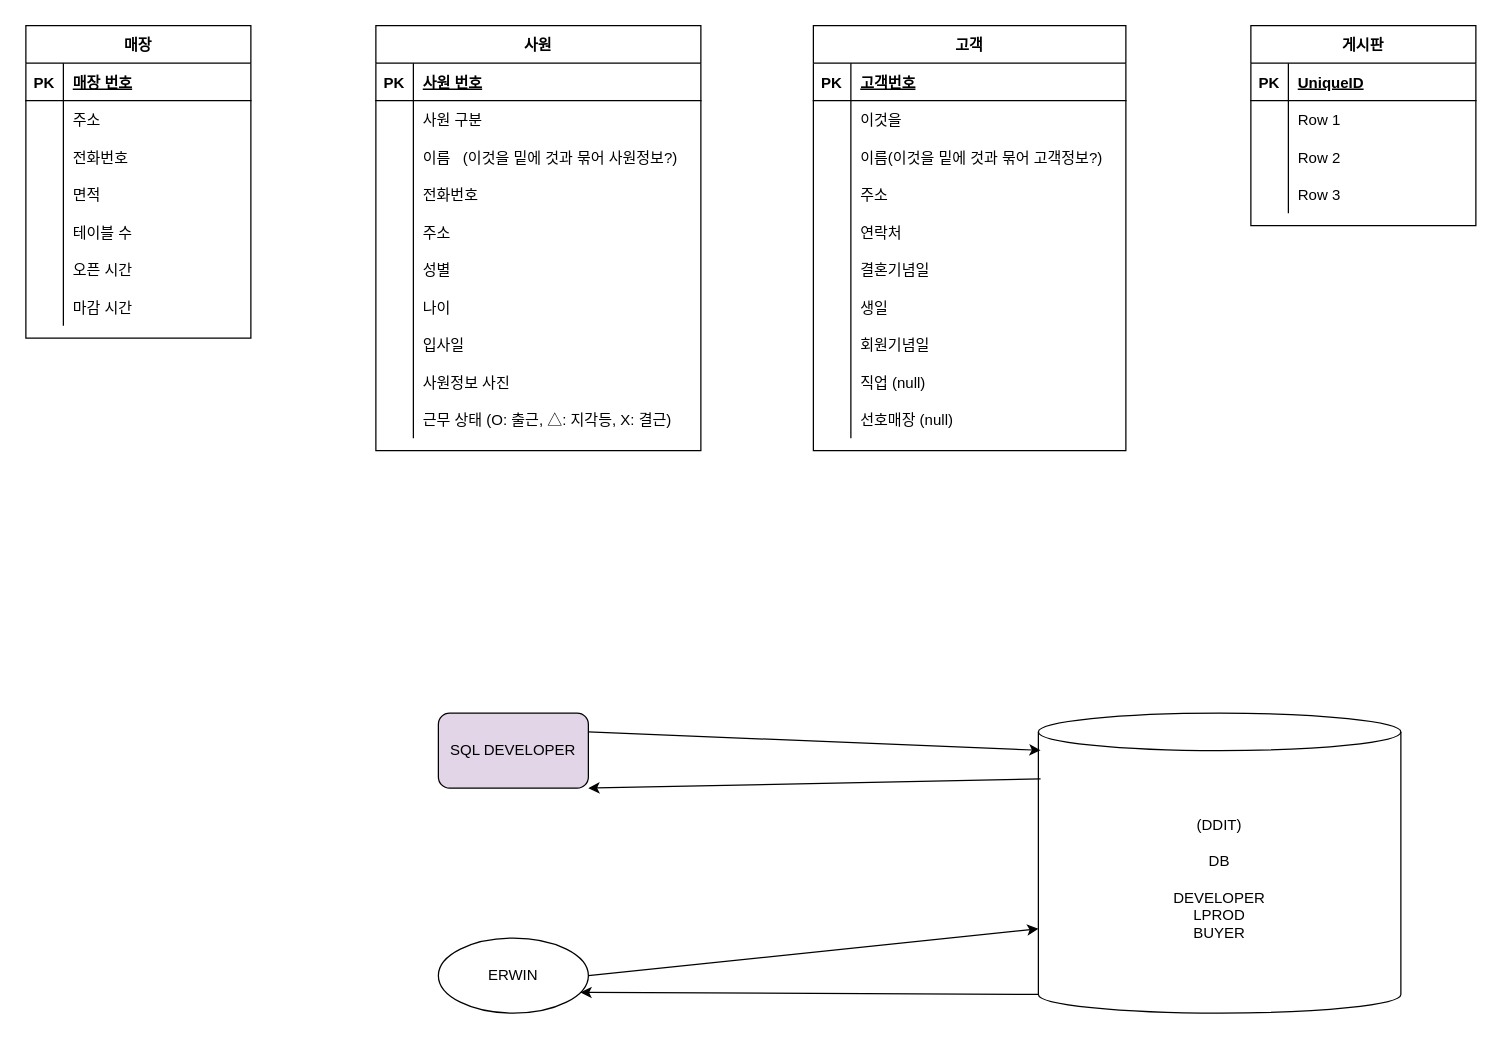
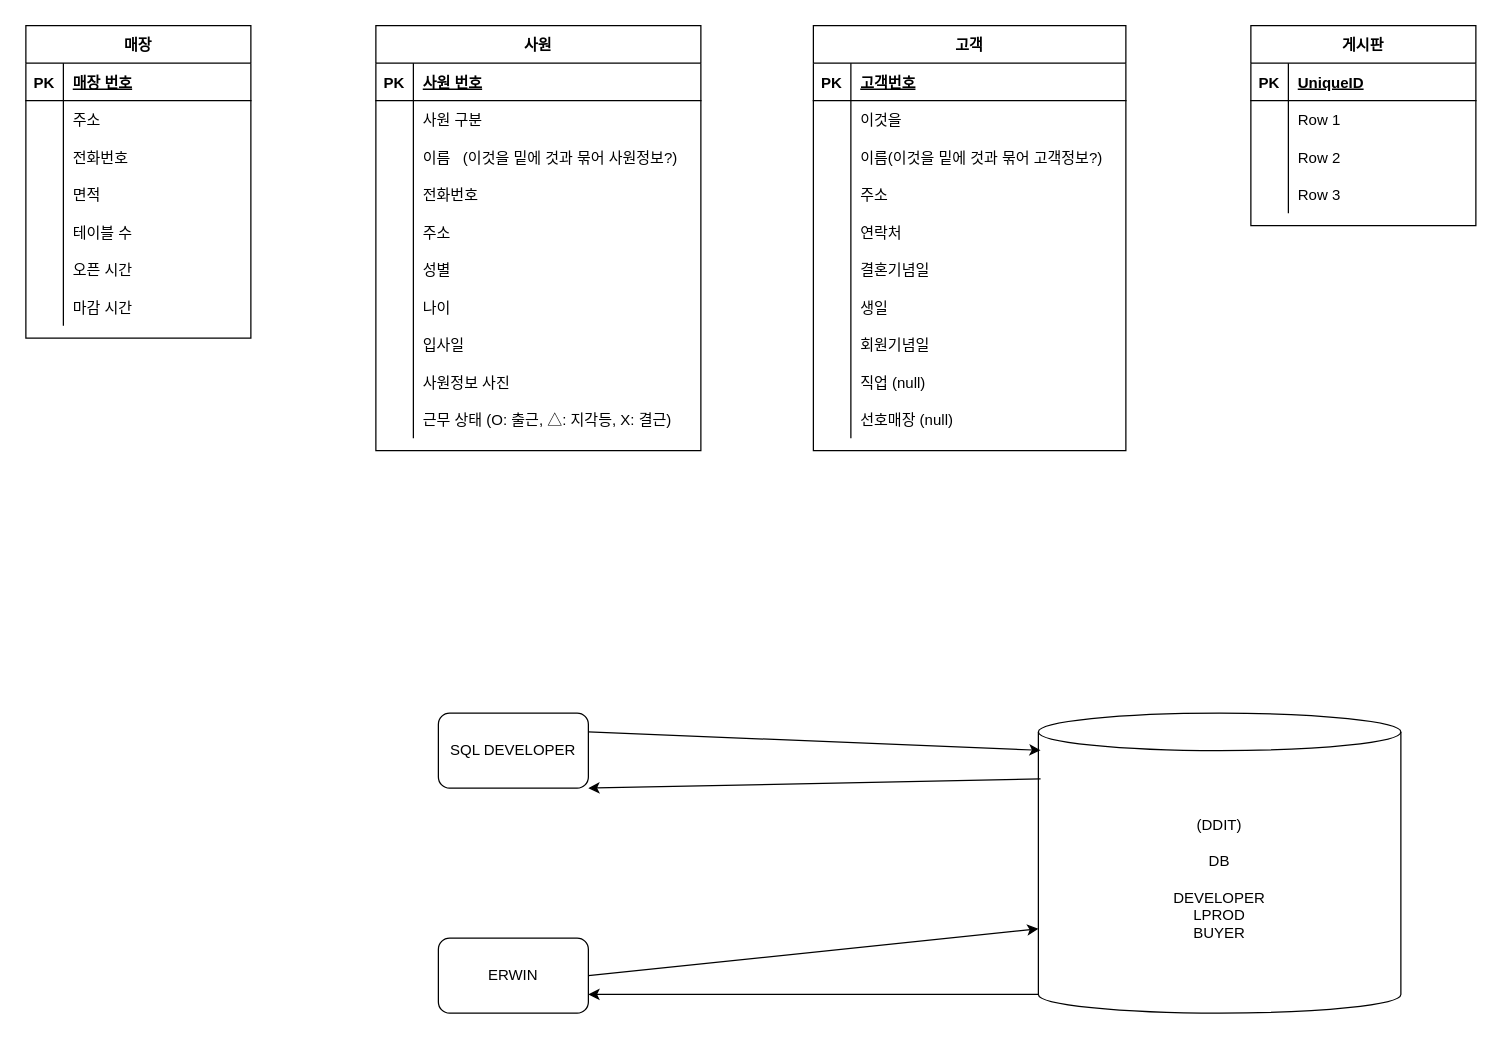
(513, 751) -> (513, 751)
(513, 976) -> (513, 976)
